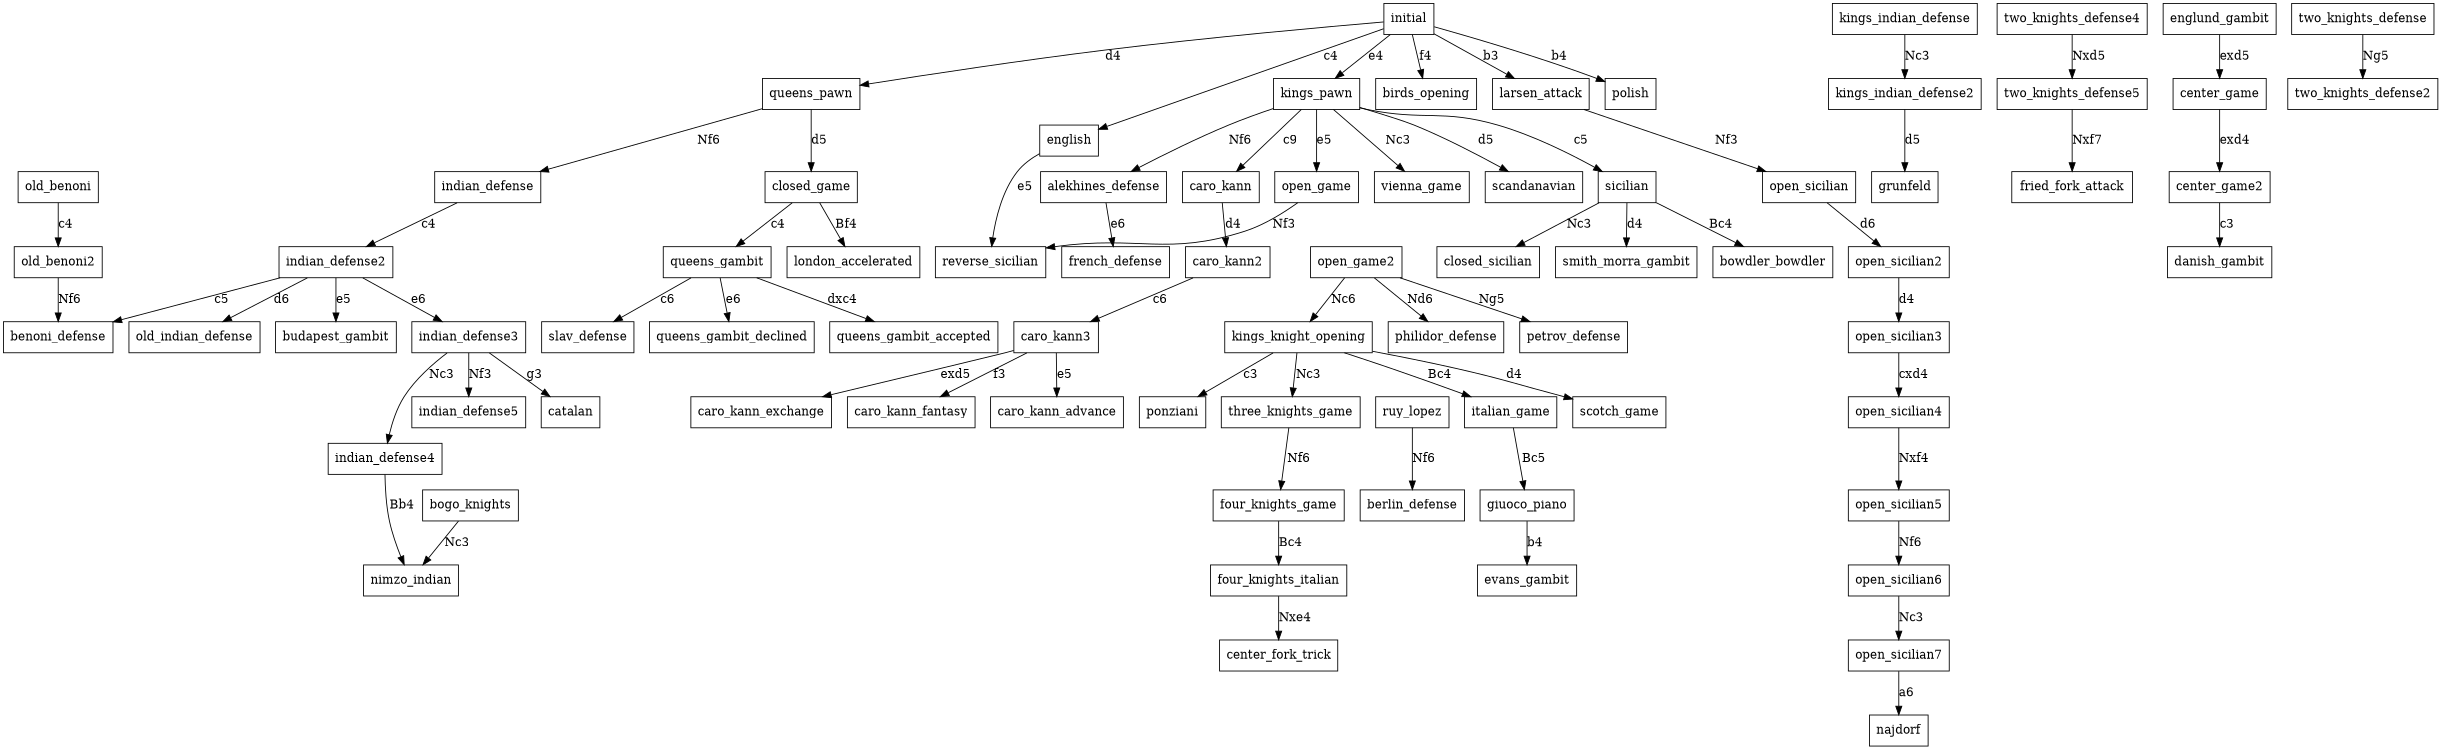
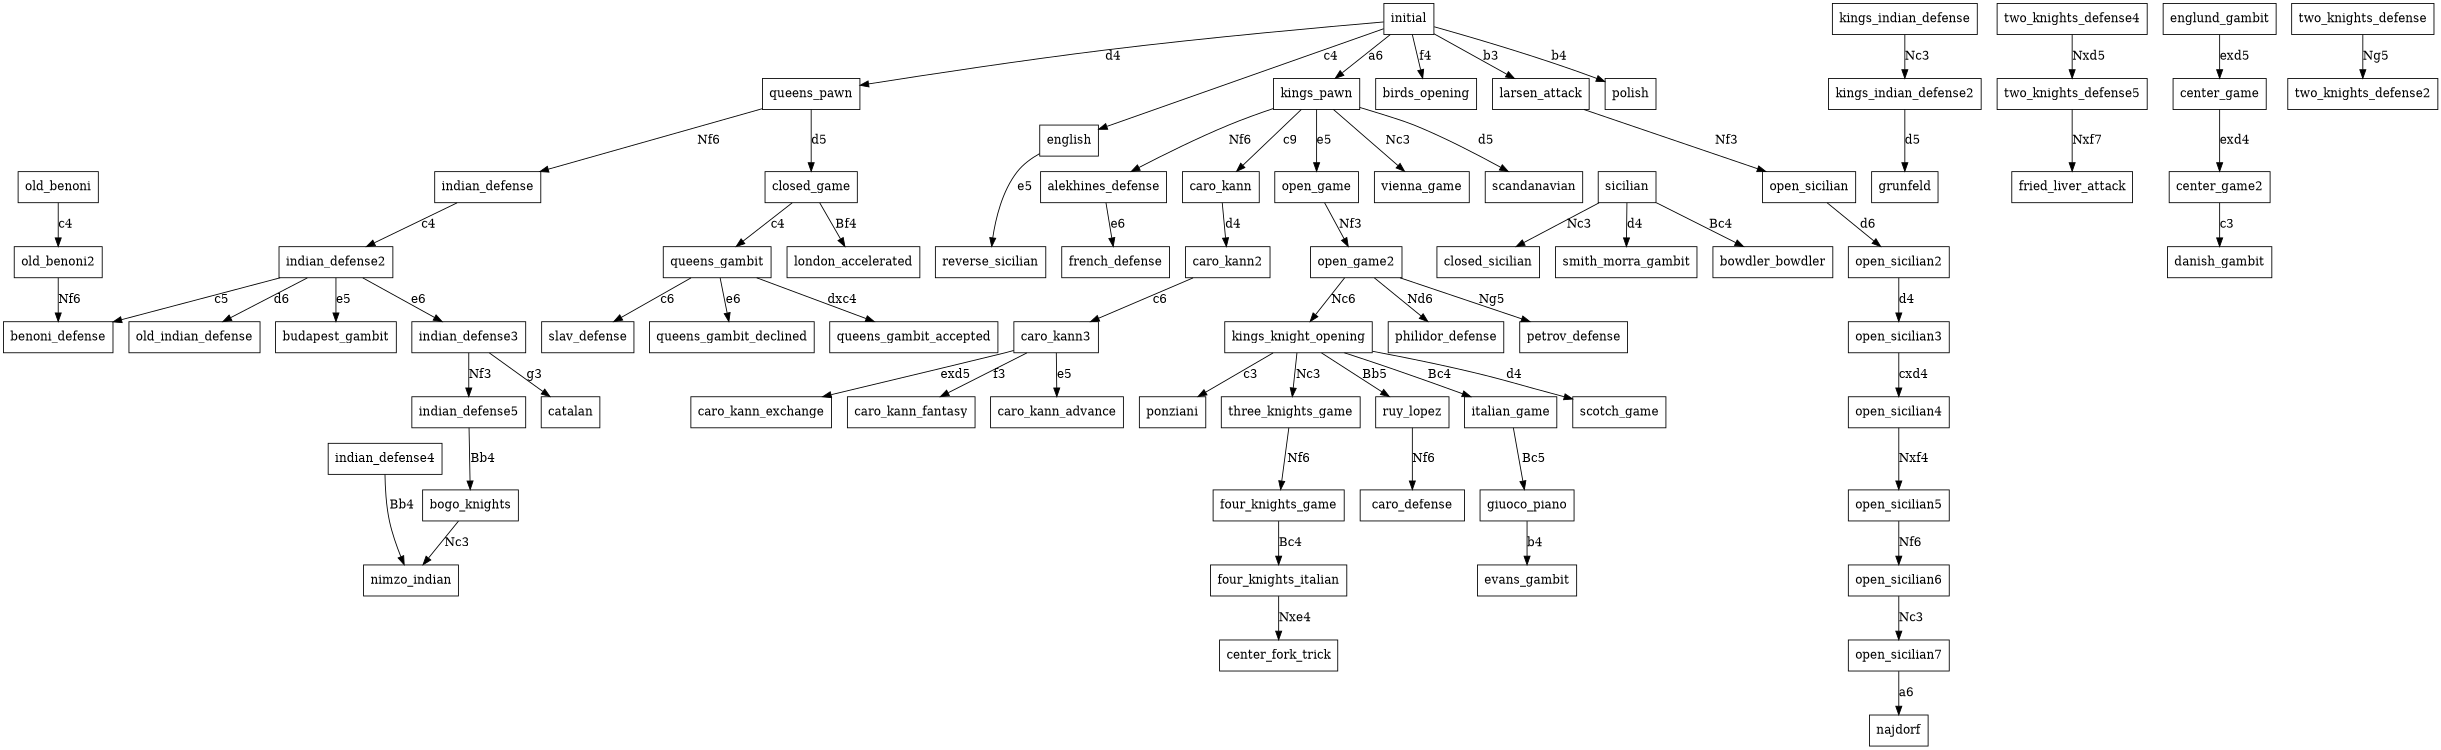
(1376, 56) -> (1376, 56)
(1481, 121) -> none
(2072, 187) -> (2072, 187)
(1181, 244) -> (1334, 221)
none -> (1352, 372)
(410, 388) -> none
none -> (470, 454)
(1412, 505) -> (1412, 505)
